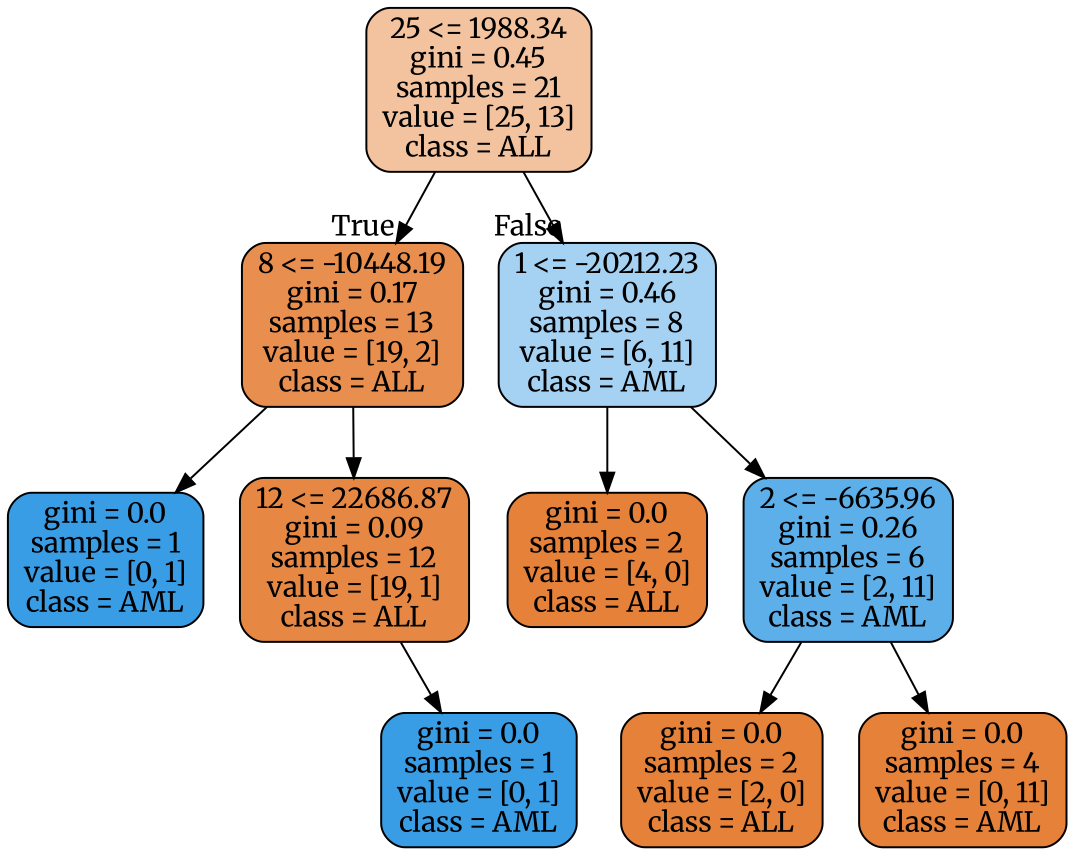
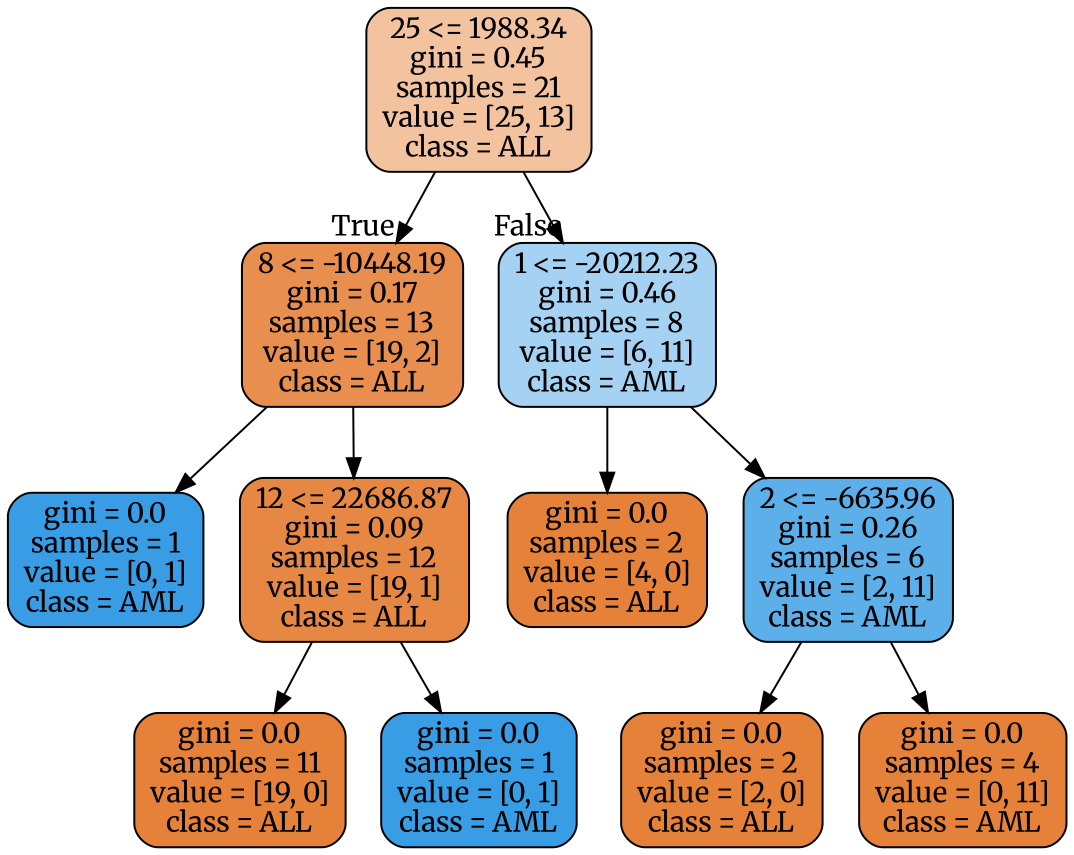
none -> (240, 780)
